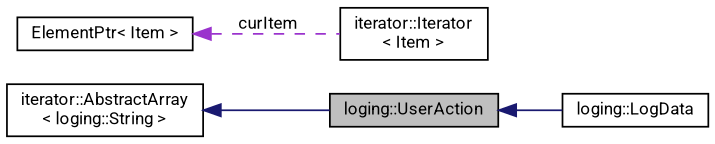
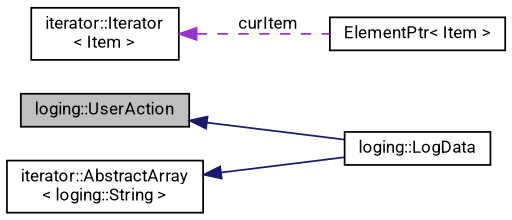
(276, 34) -> (263, 34)
(275, 110) -> (283, 165)
